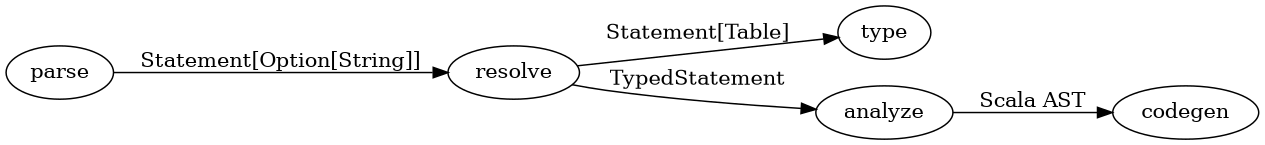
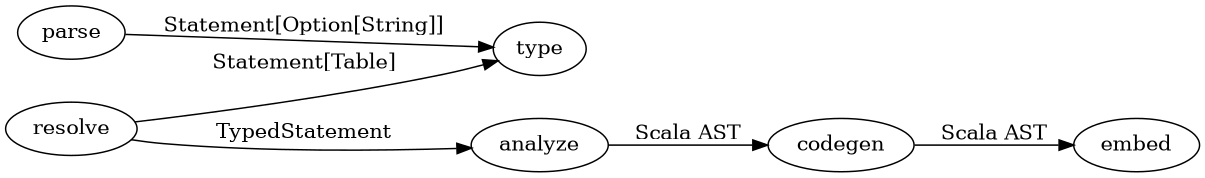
(273, 73) -> (302, 41)
none -> (1137, 145)
